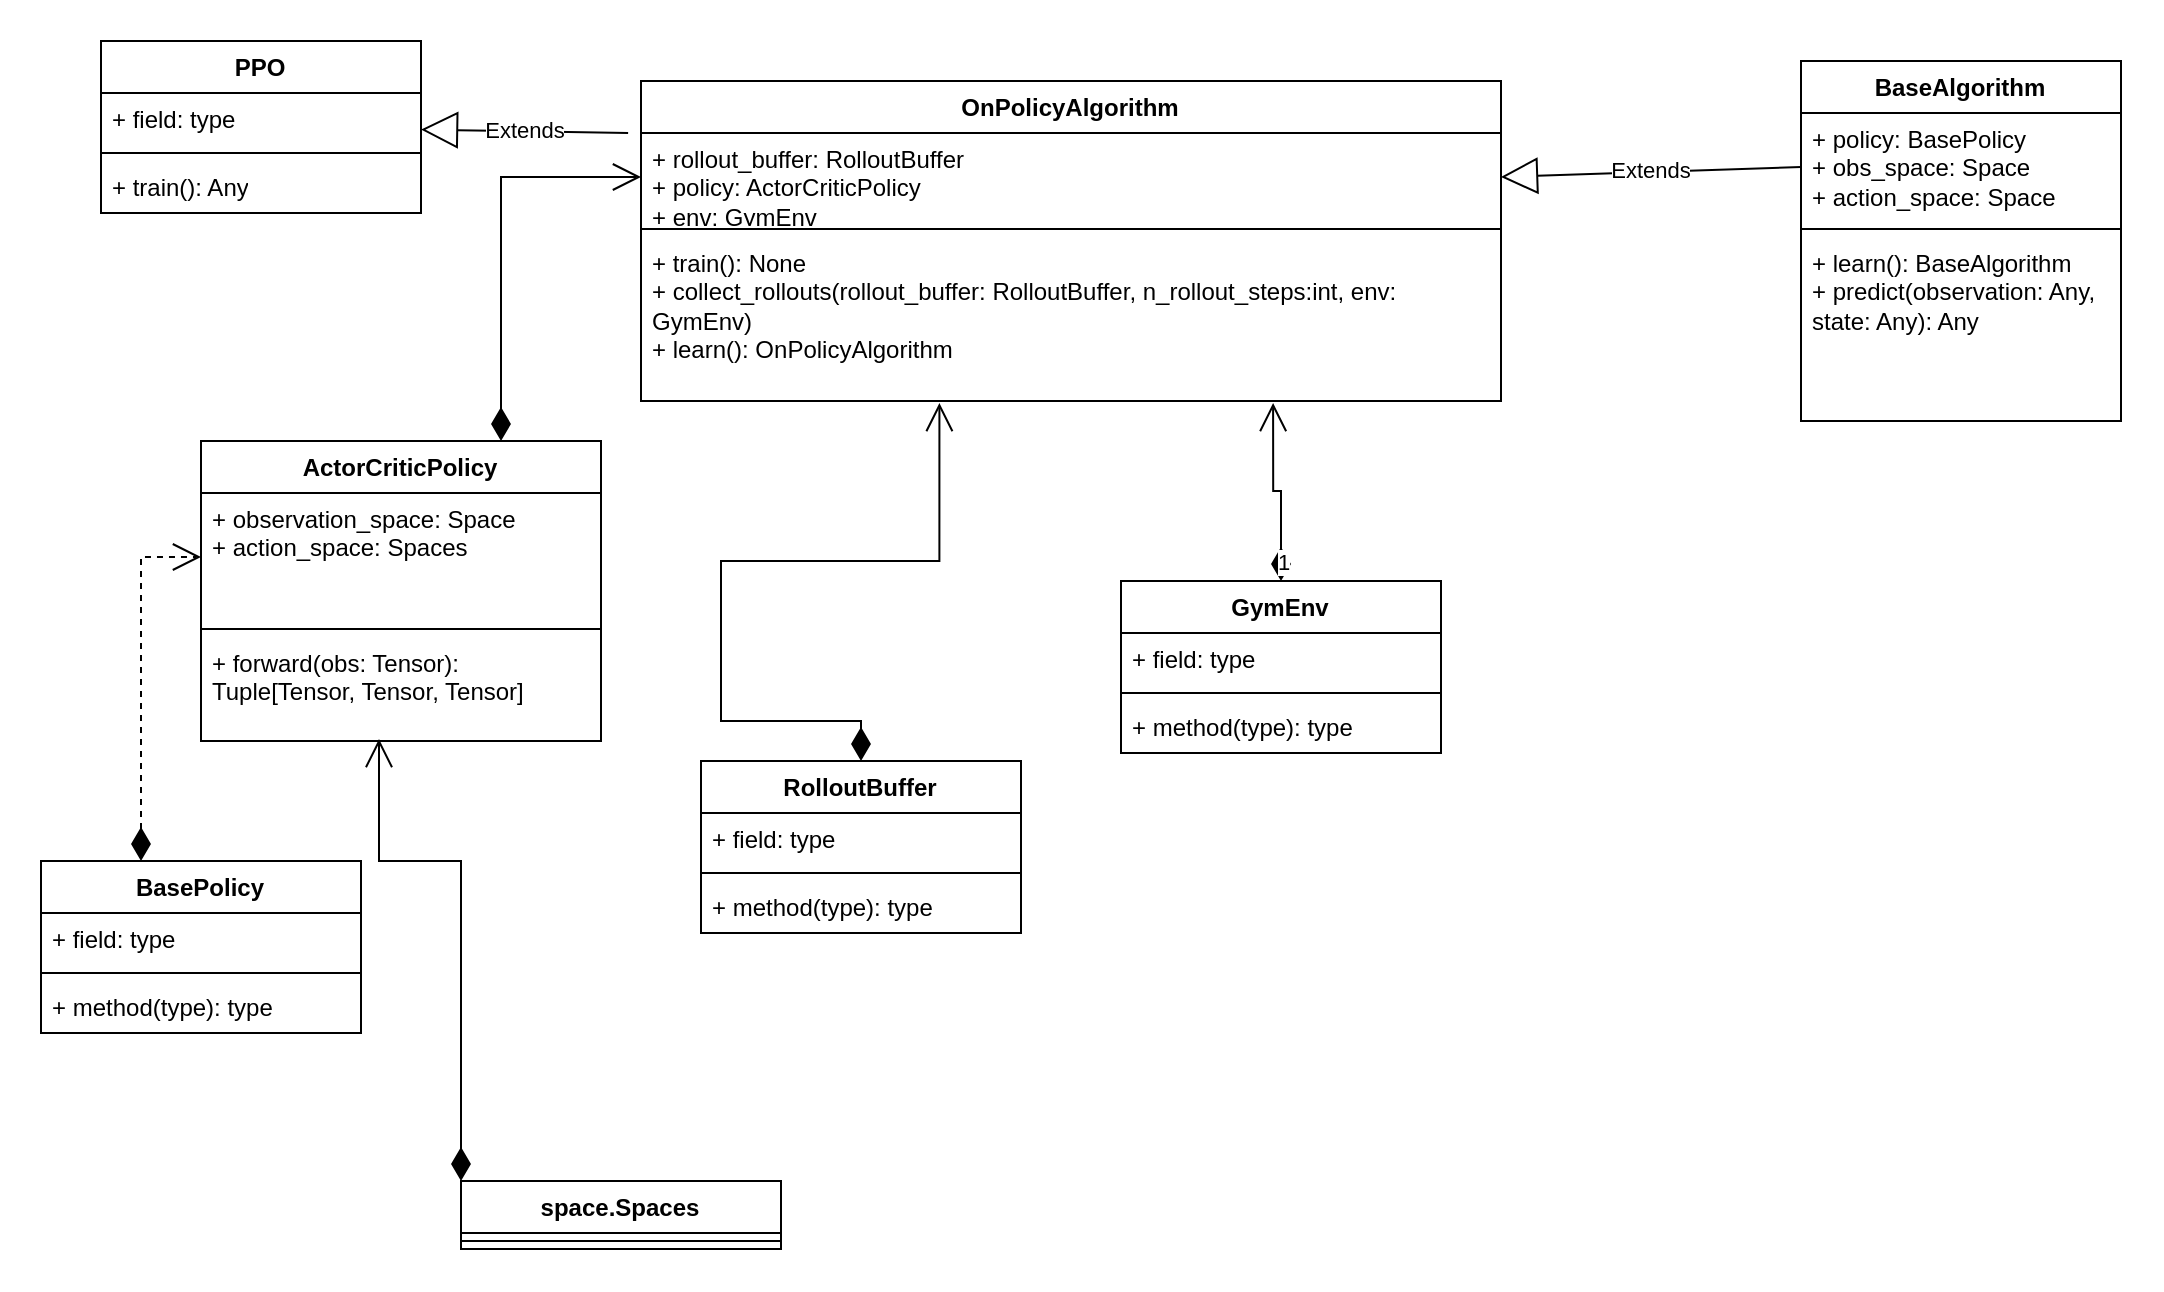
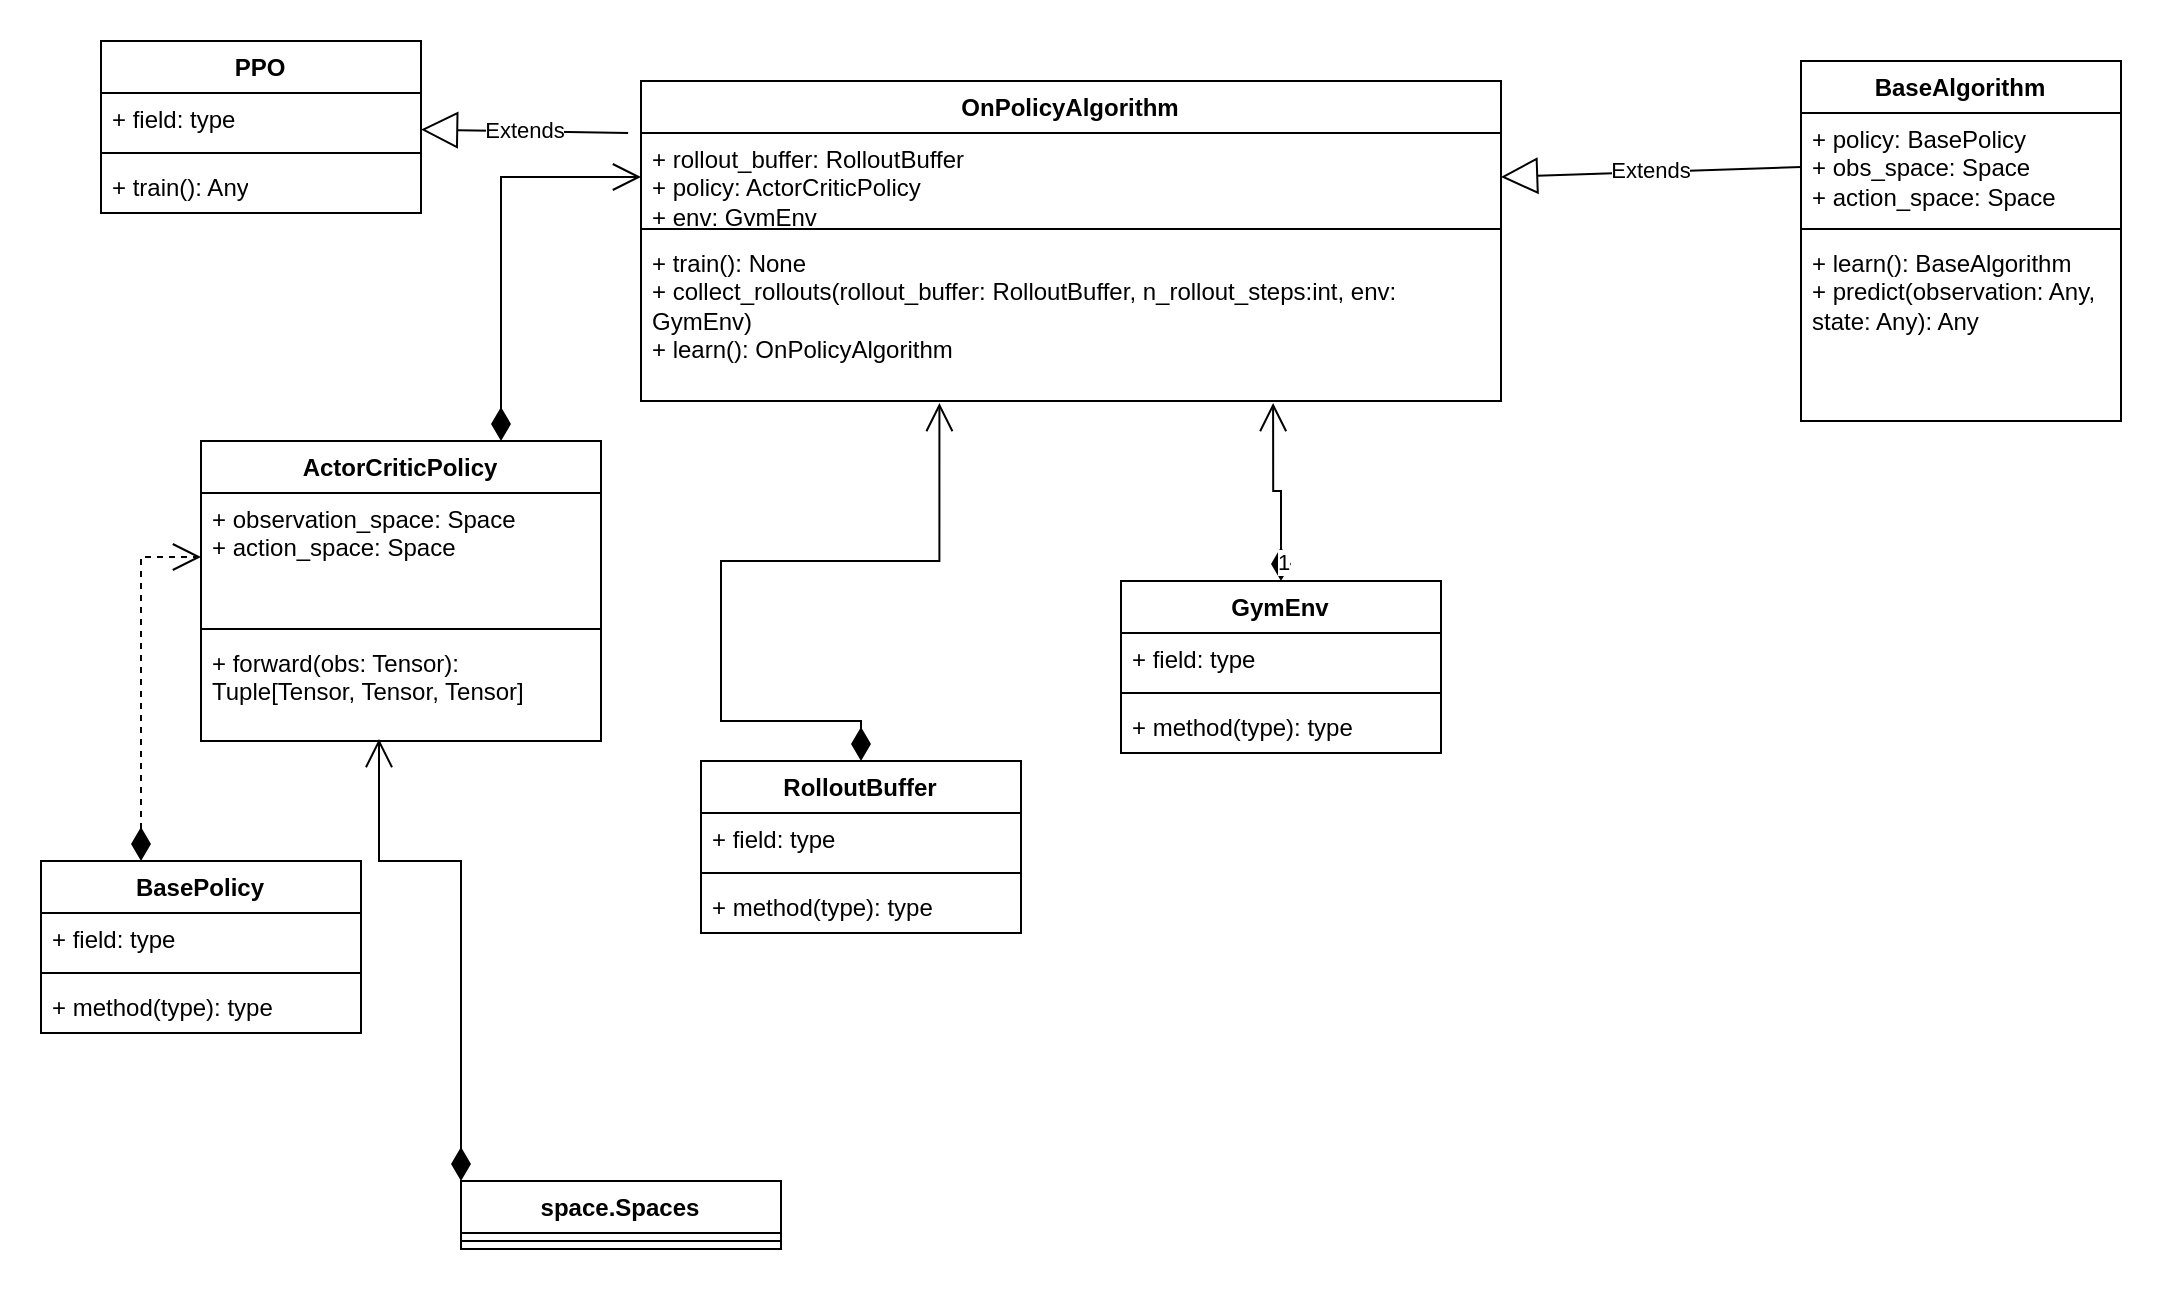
(375, 536) -> (375, 536)
